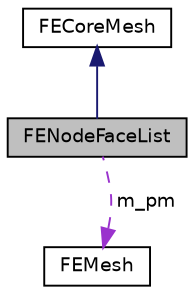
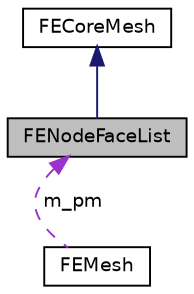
(111, 192) -> (37, 212)
